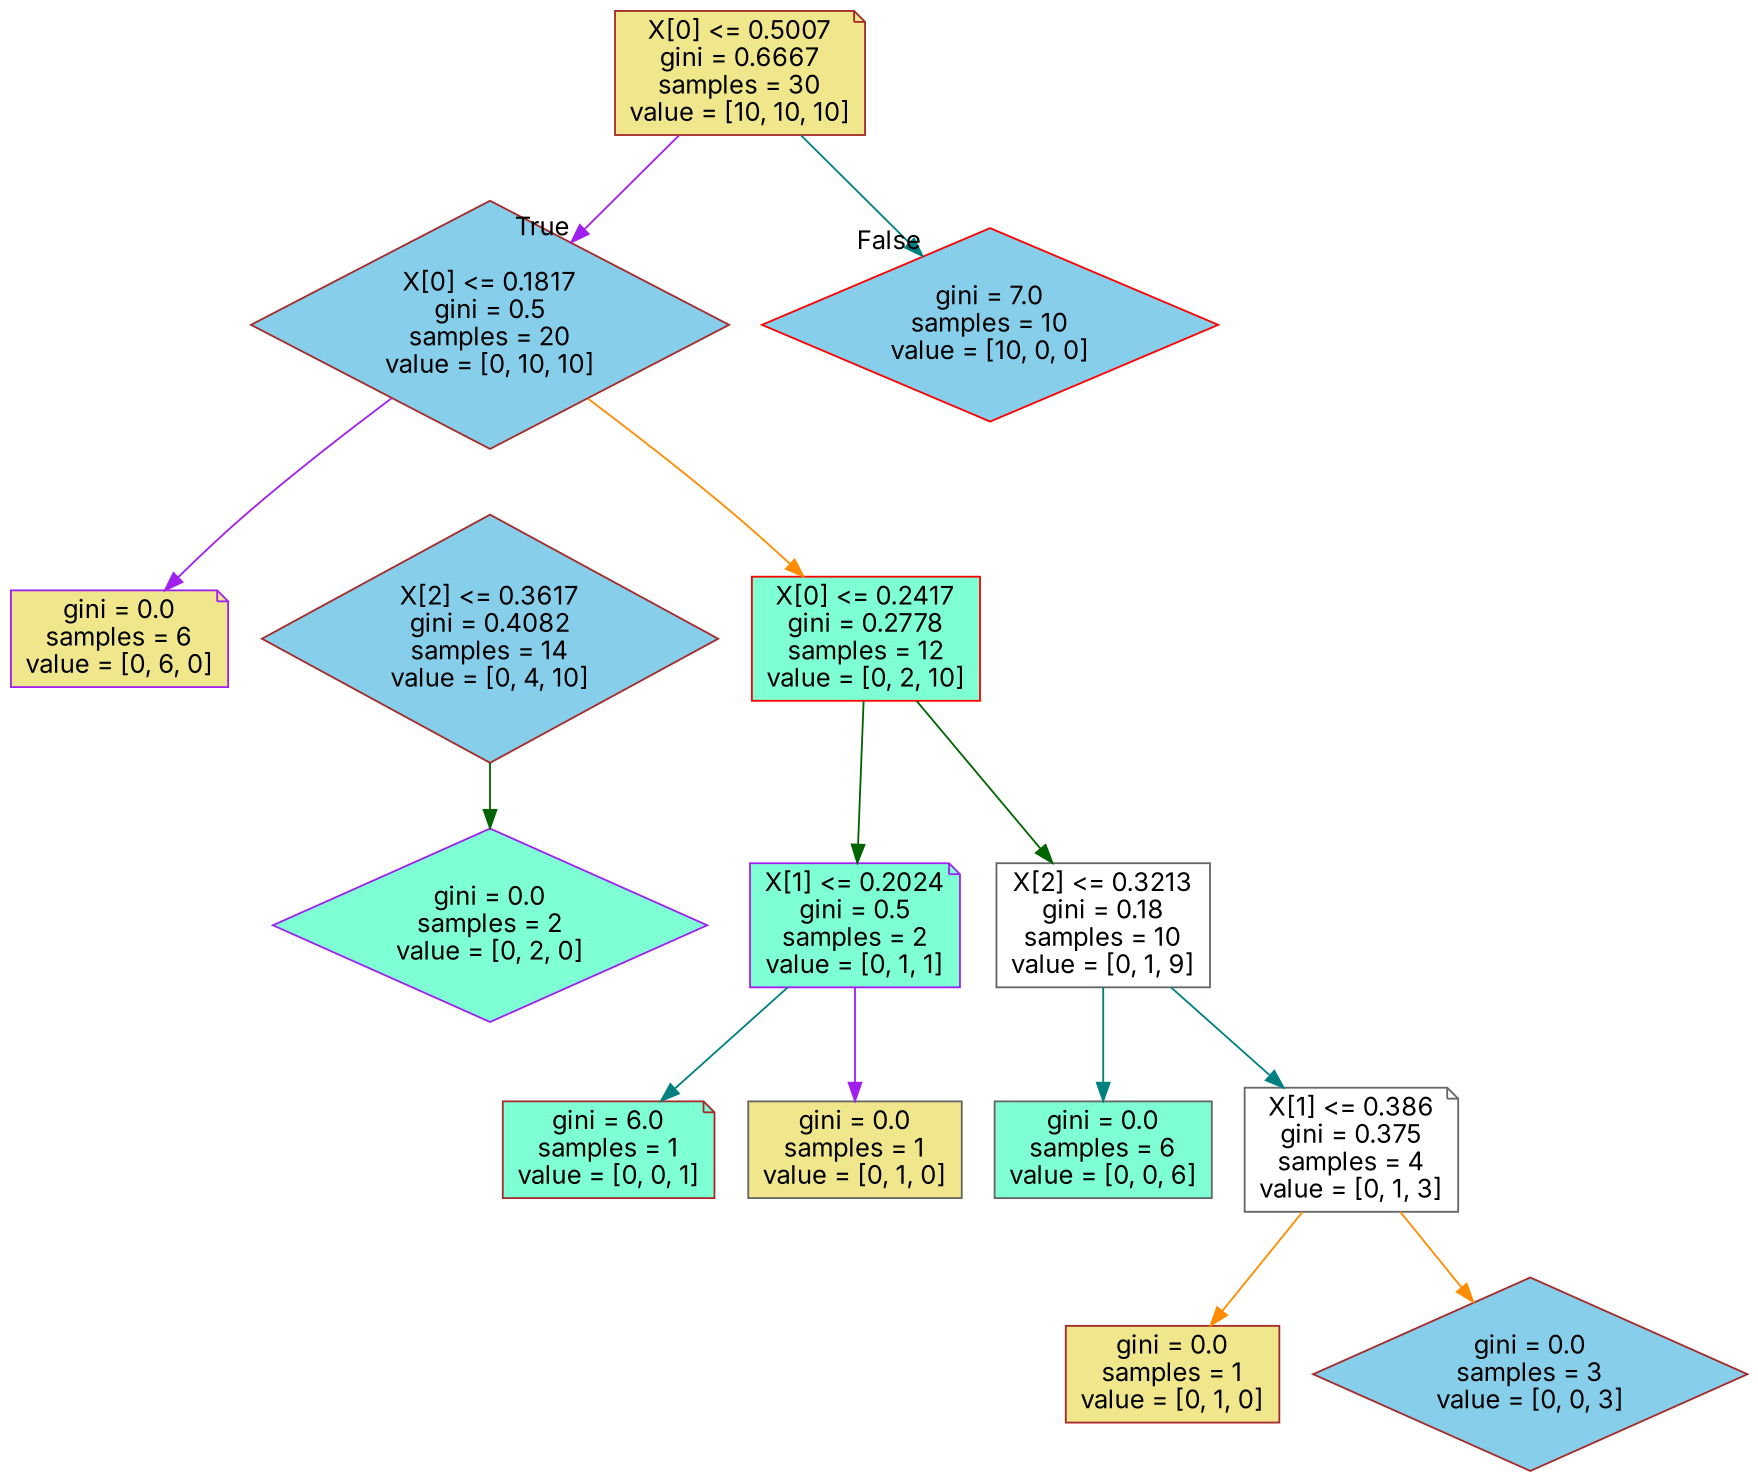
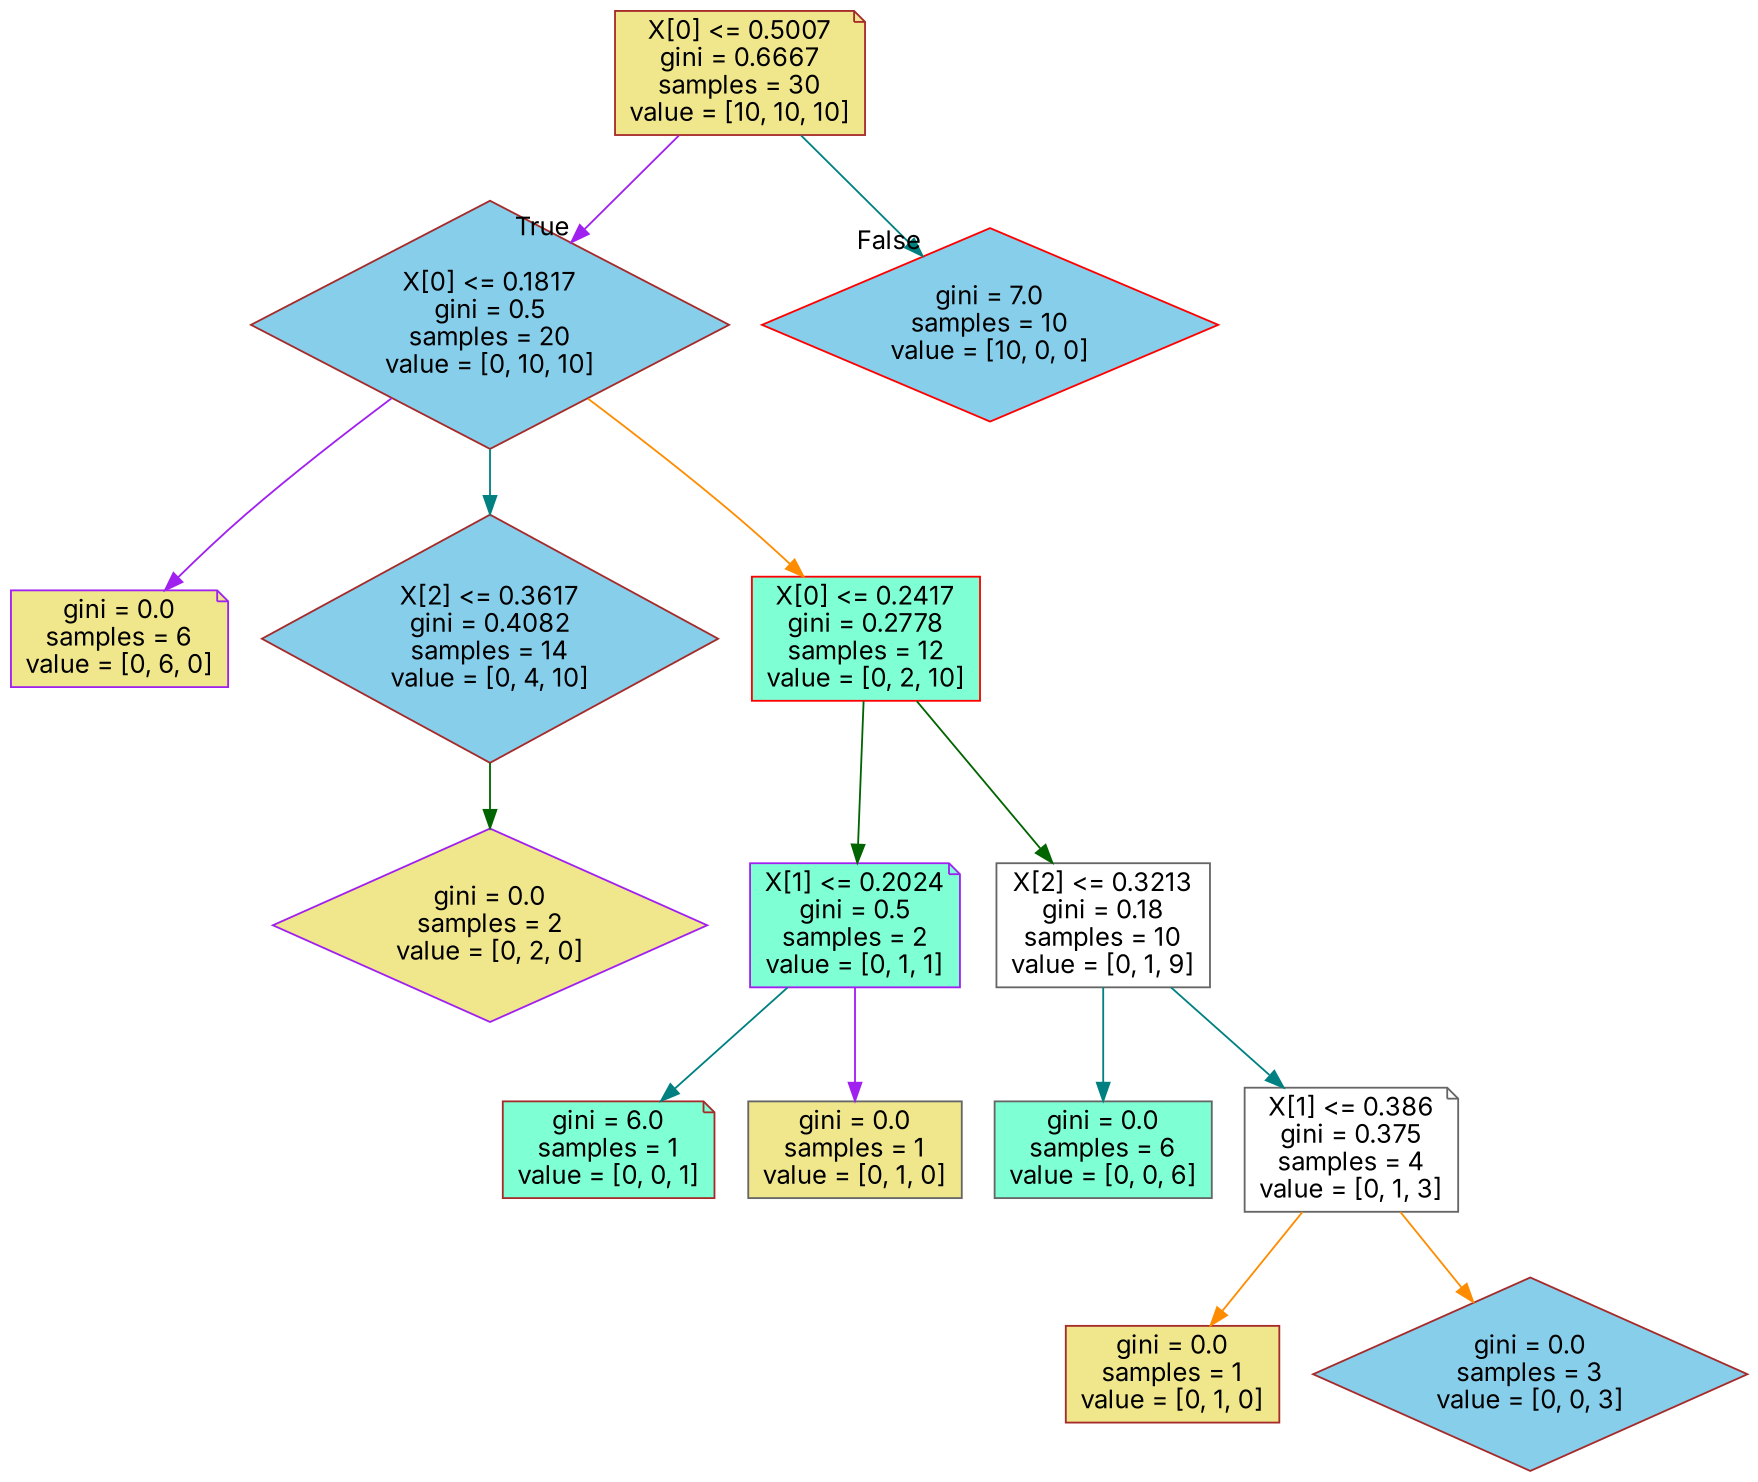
none -> (490, 472)
(490, 925) -> (490, 925)
